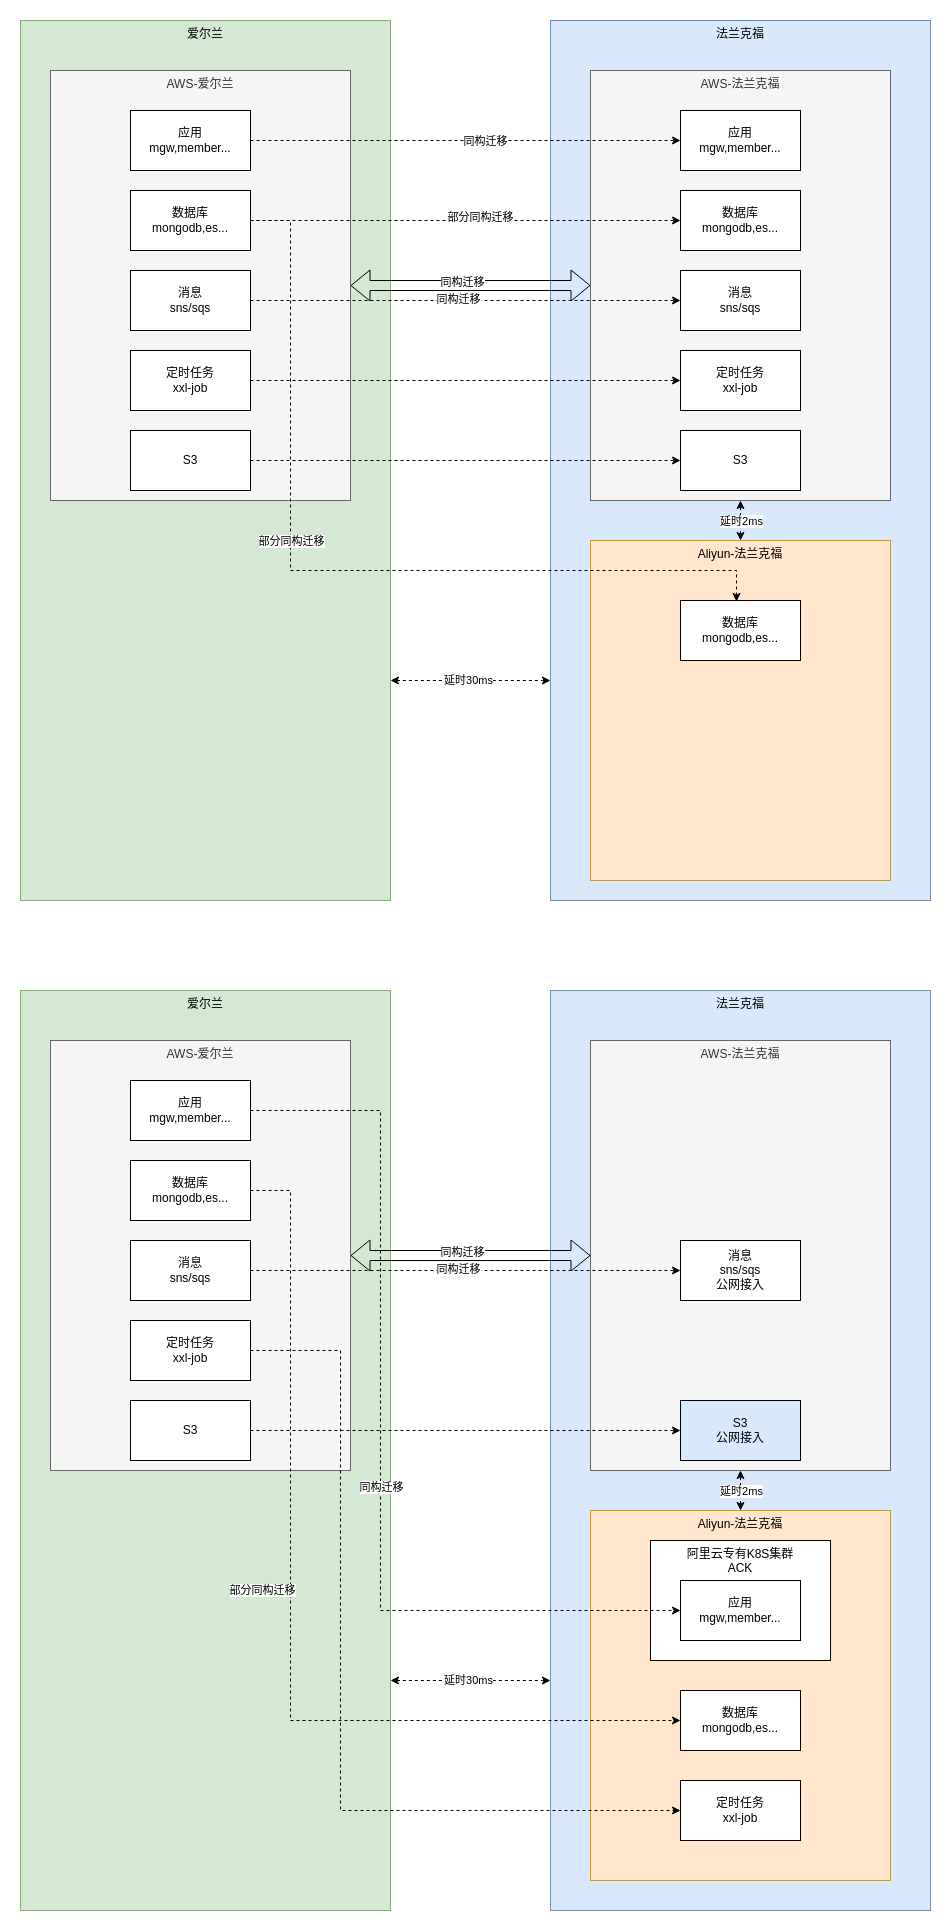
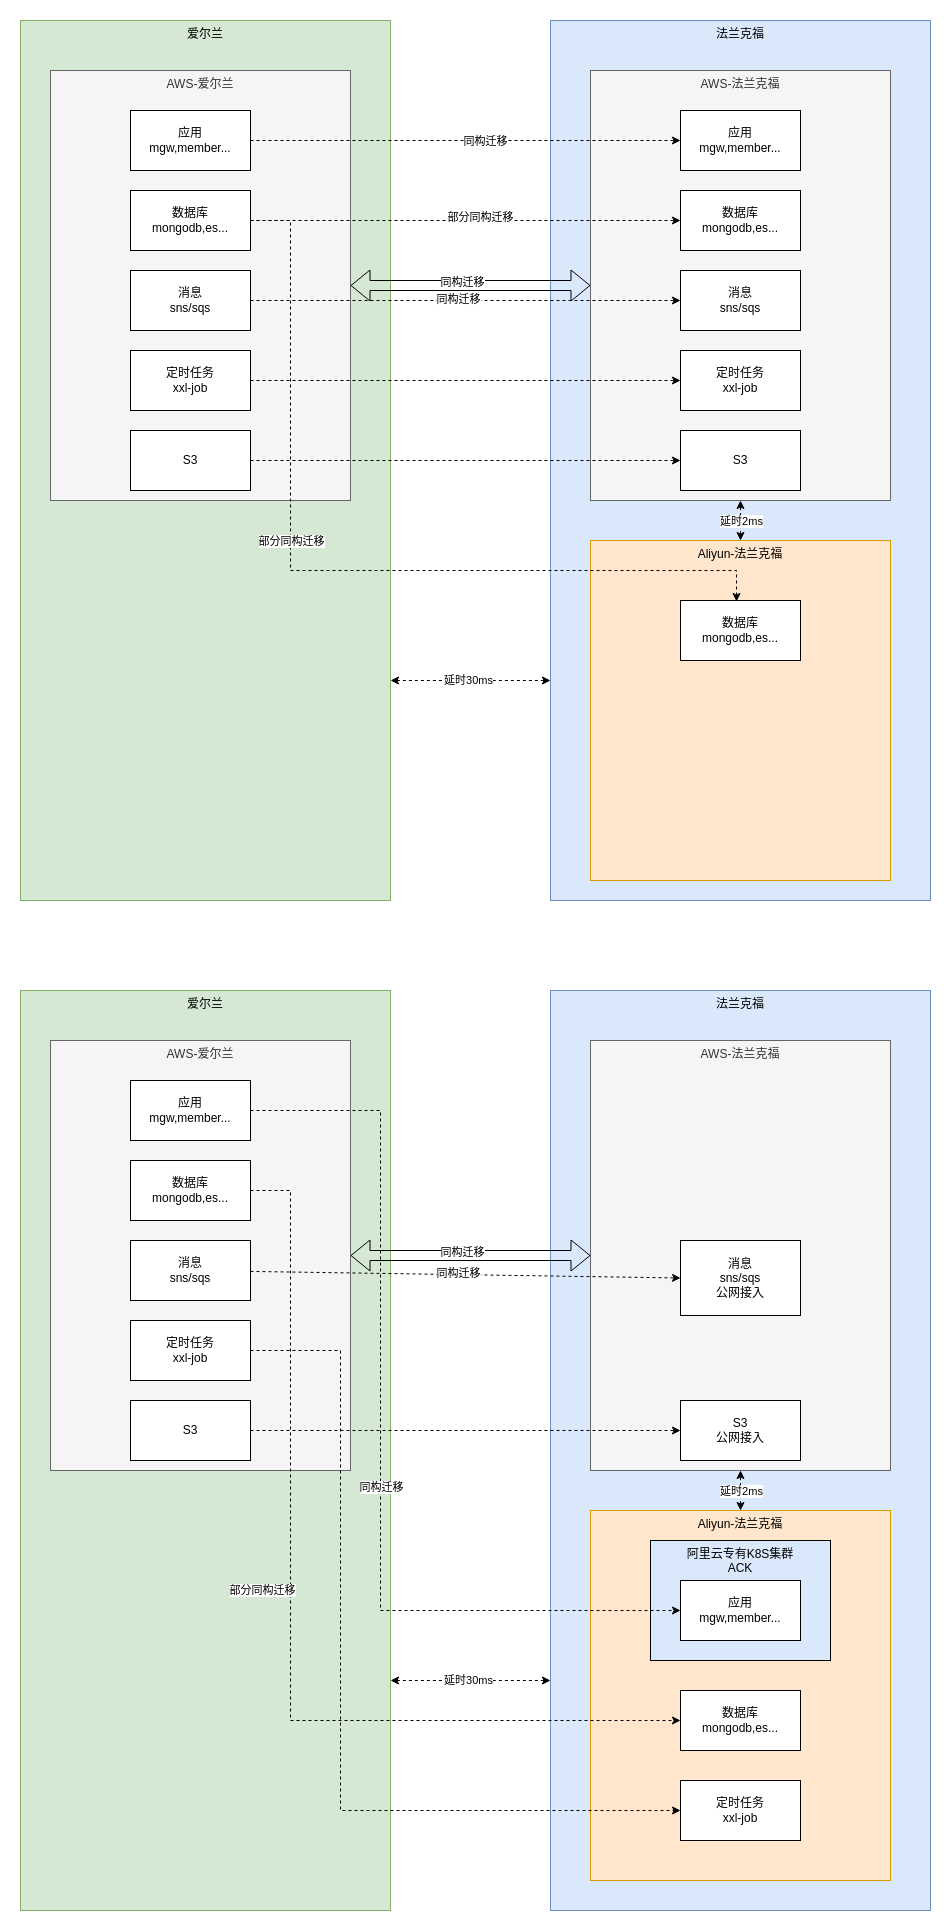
(741, 1271) -> (741, 1278)
(741, 1431) -> (741, 1431)
(741, 1562) -> (741, 1562)
